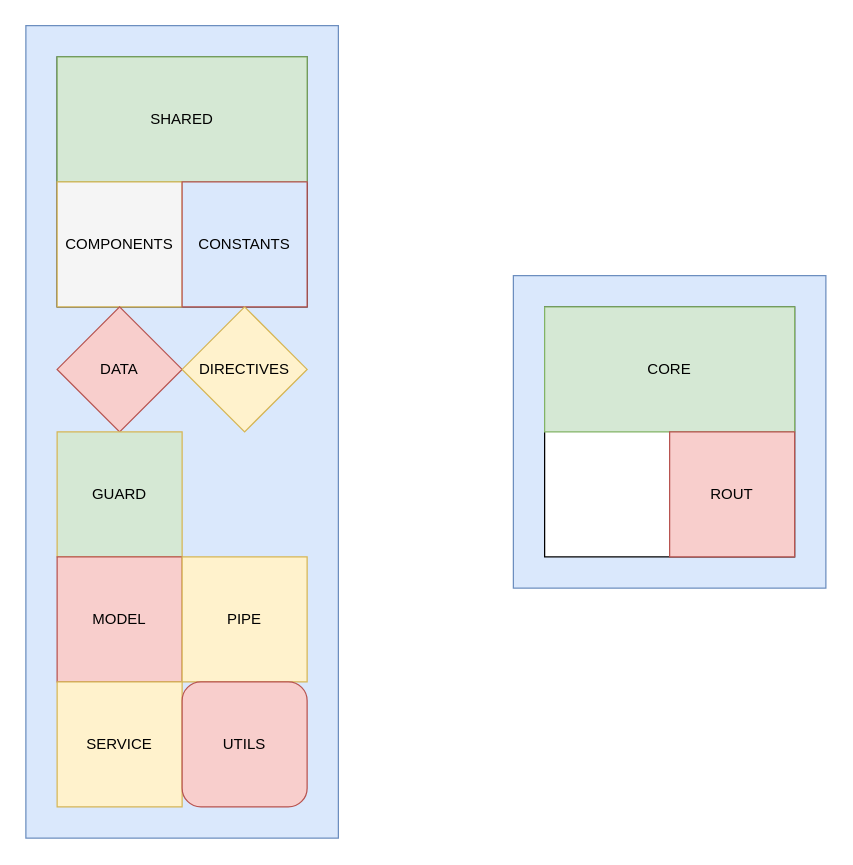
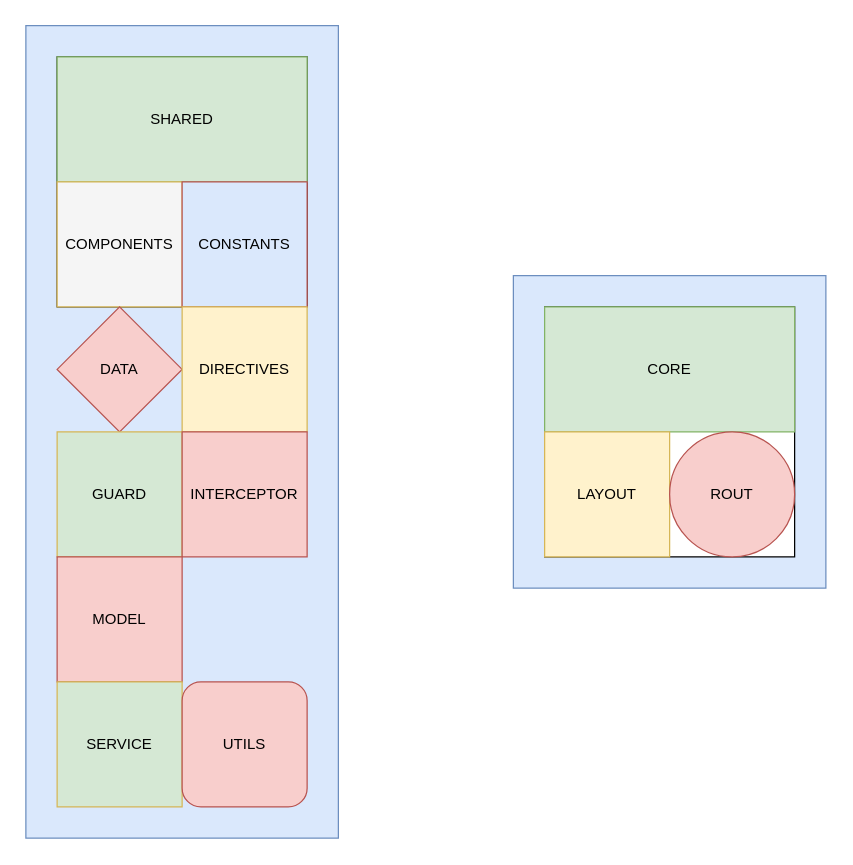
(244, 369) -> (244, 369)
none -> (244, 494)
none -> (607, 494)
(732, 494) -> (732, 494)
(244, 619) -> none
(119, 744) -> (119, 744)
